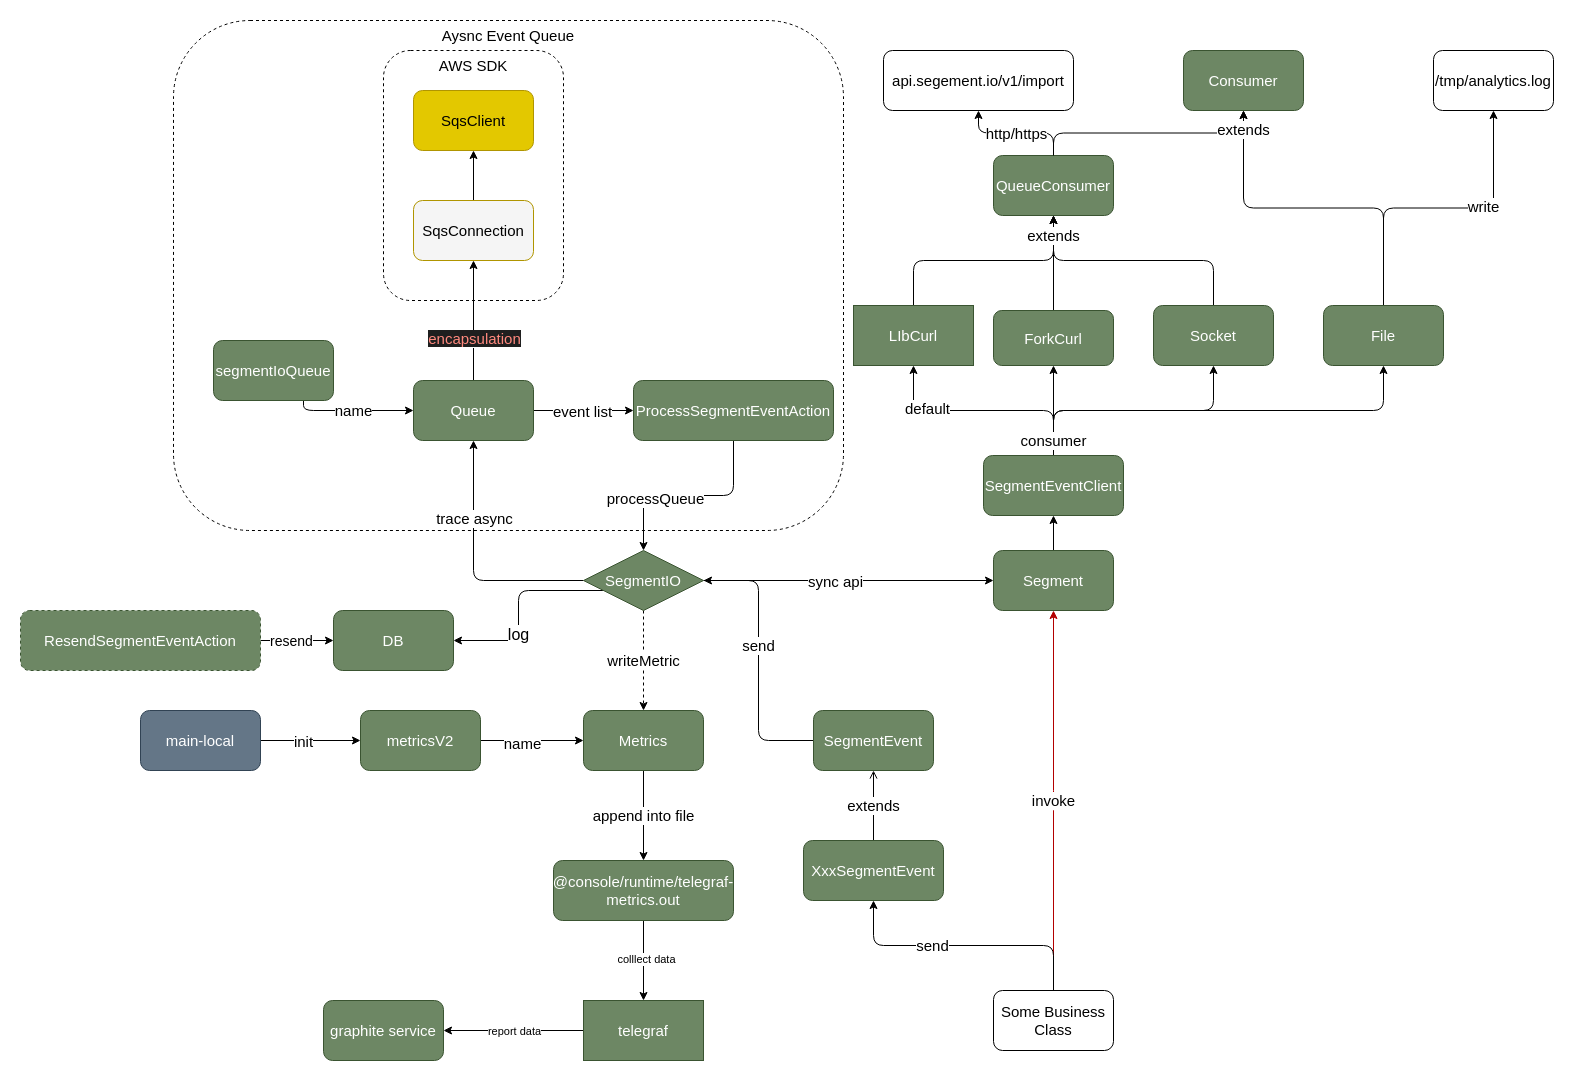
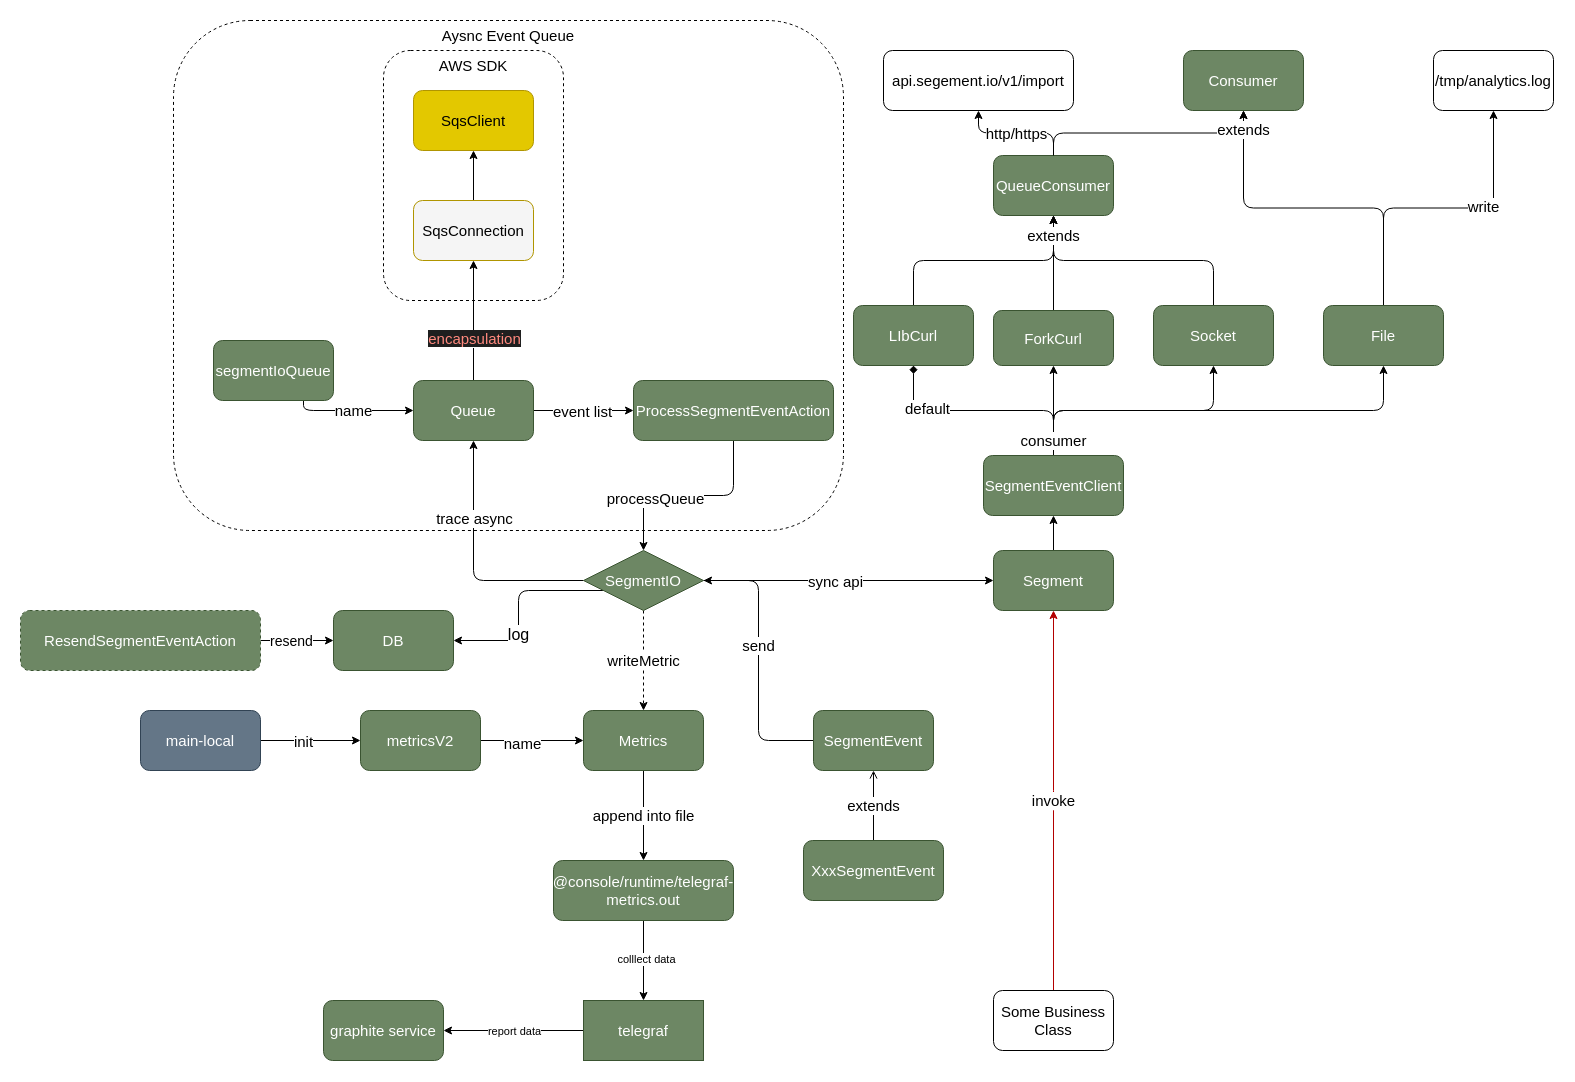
(914, 336) -> (914, 336)
(914, 374) -> (914, 374)
(948, 946) -> none
